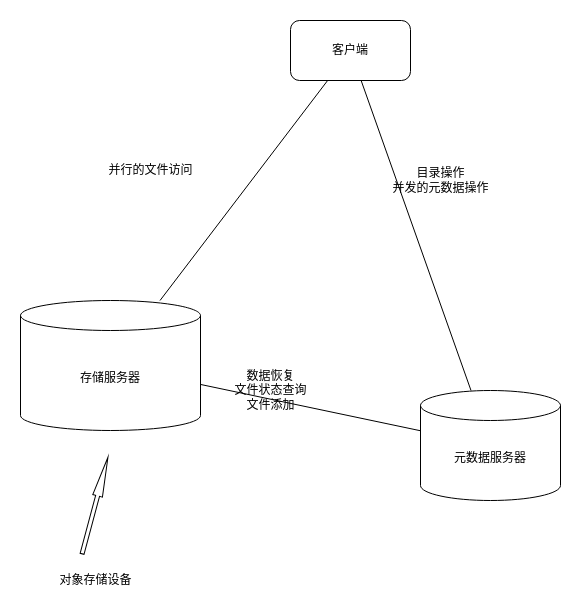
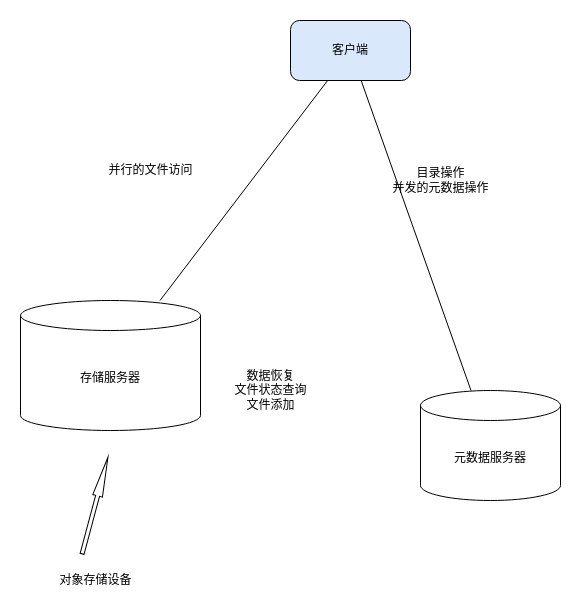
(351, 51) -> (351, 51)
(311, 408) -> none
